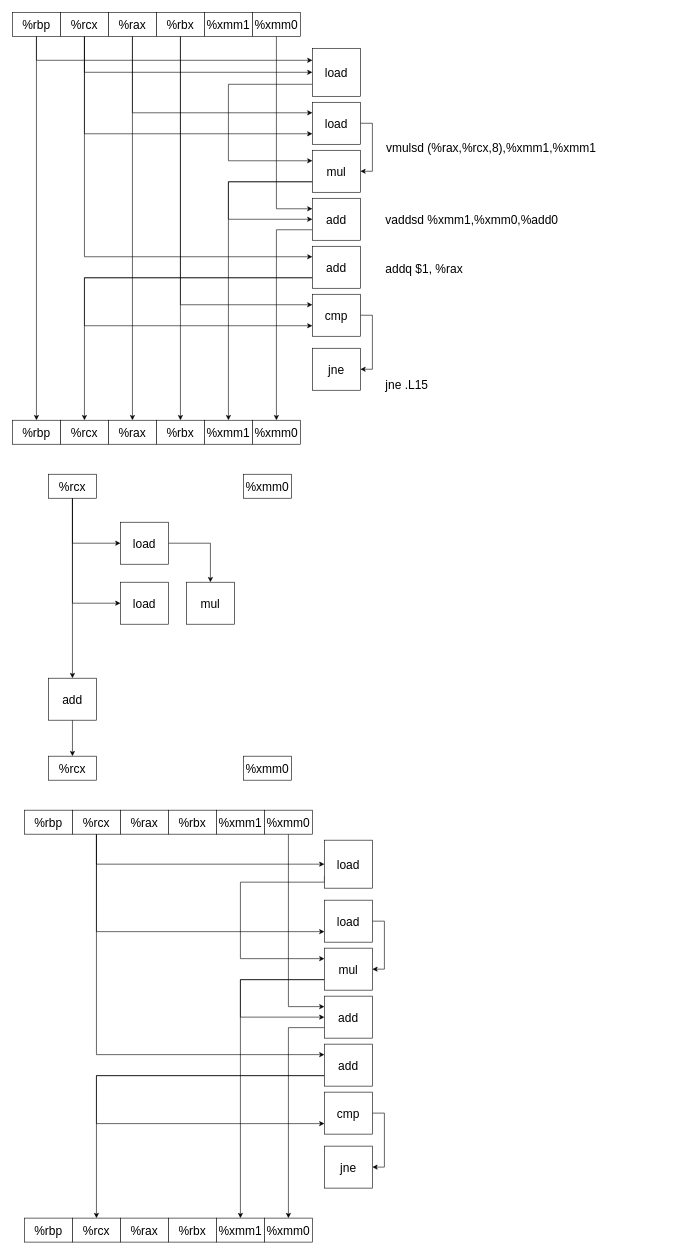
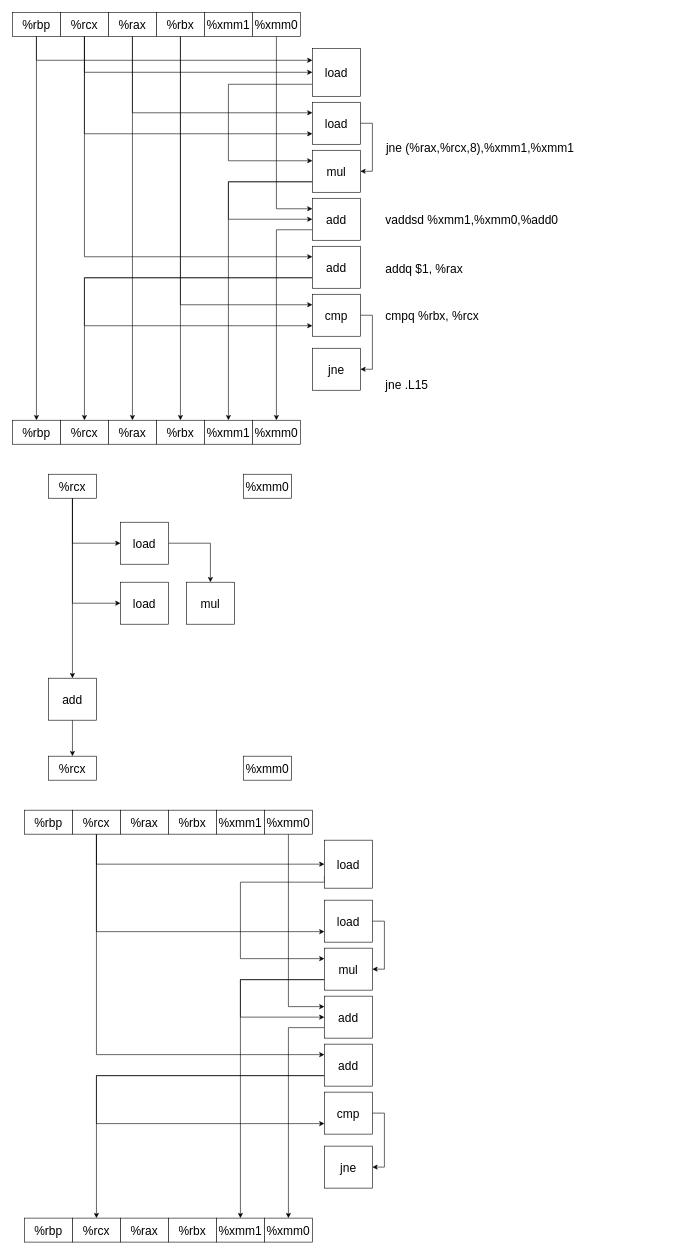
(484, 147) -> (476, 147)
none -> (522, 315)
